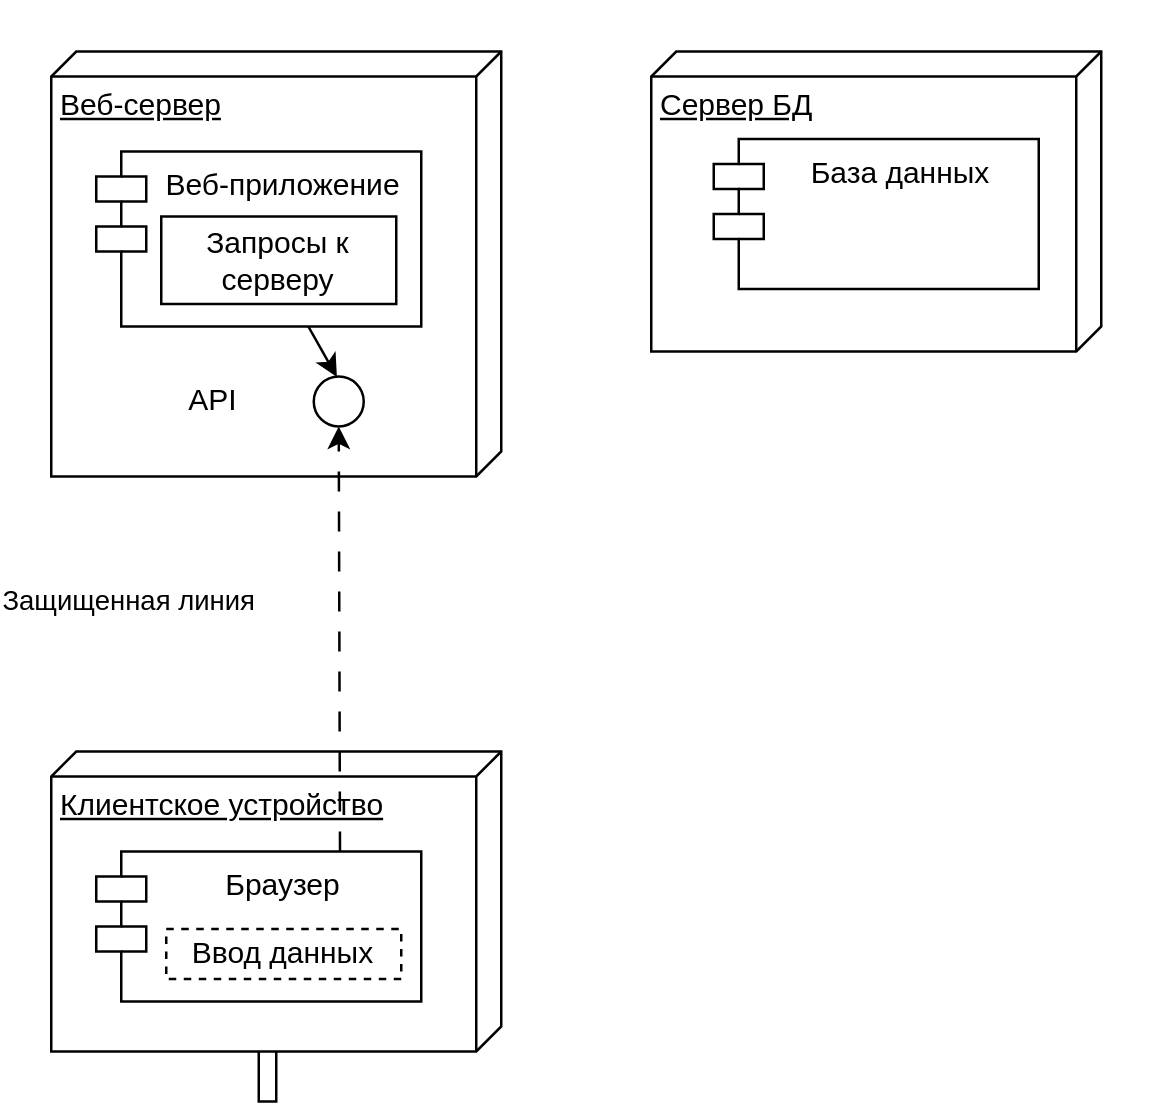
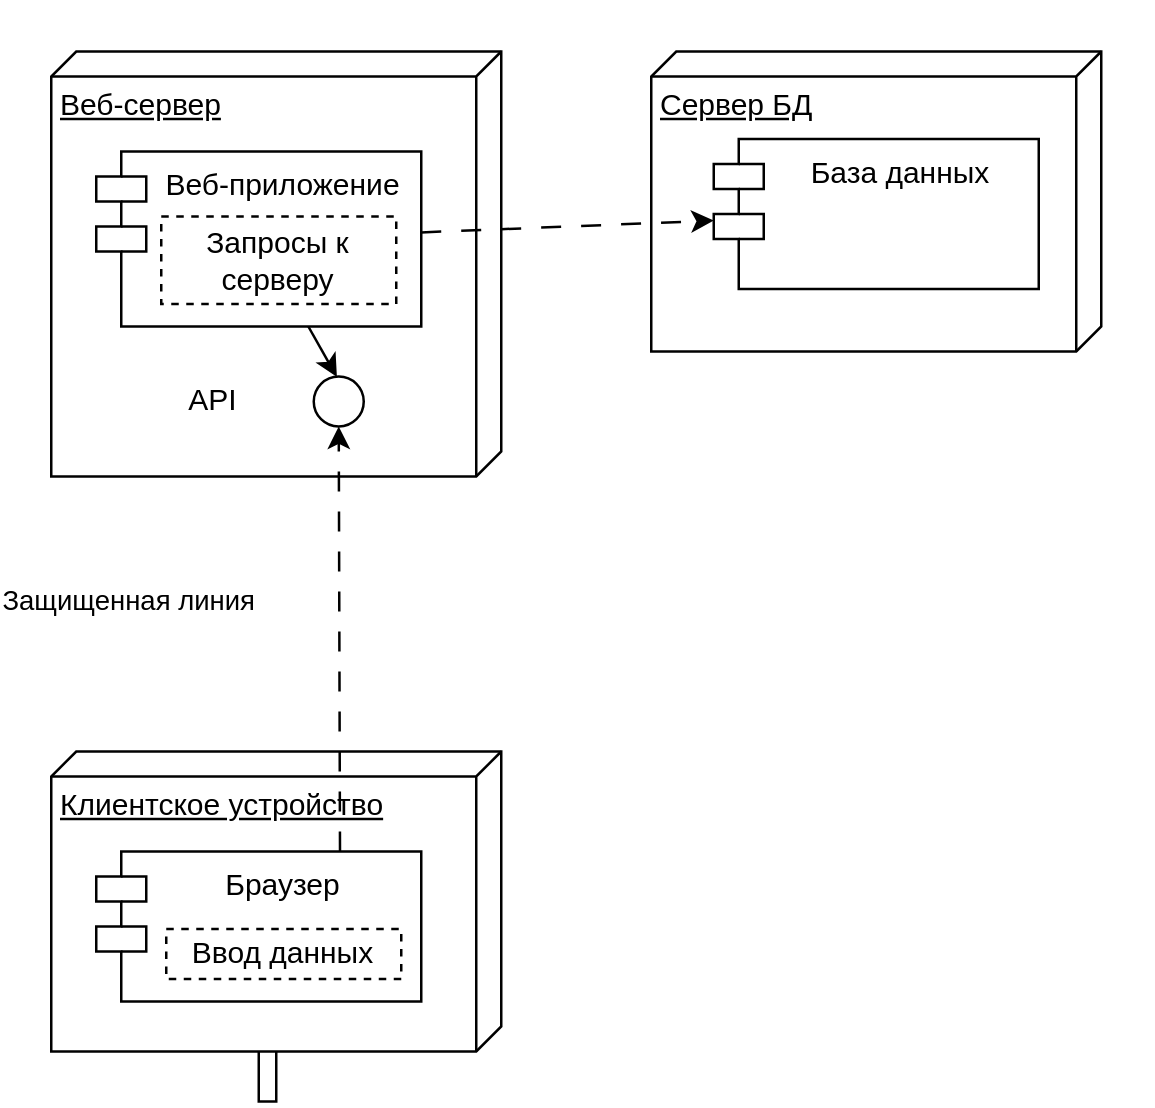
none -> (470, 230)
(279, 260) -> (279, 260)
